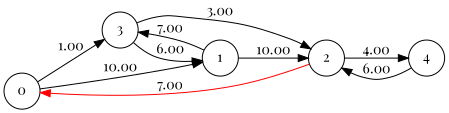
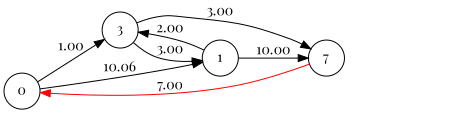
(170, 29) -> (170, 29)
(170, 50) -> (170, 50)
(326, 58) -> (326, 58)
(427, 58) -> none
(120, 68) -> (120, 68)
